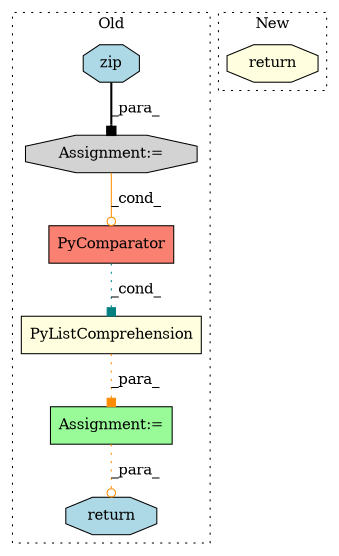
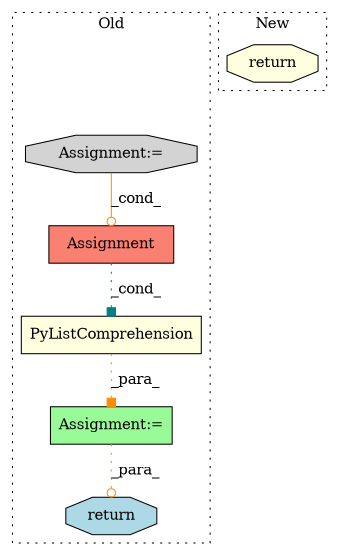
(111, 63) -> none
(111, 244) -> (111, 244)
